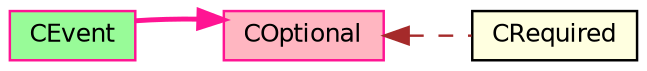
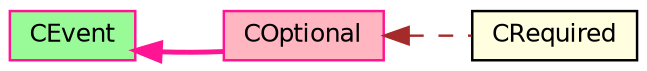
(167, 19) -> (192, 52)
